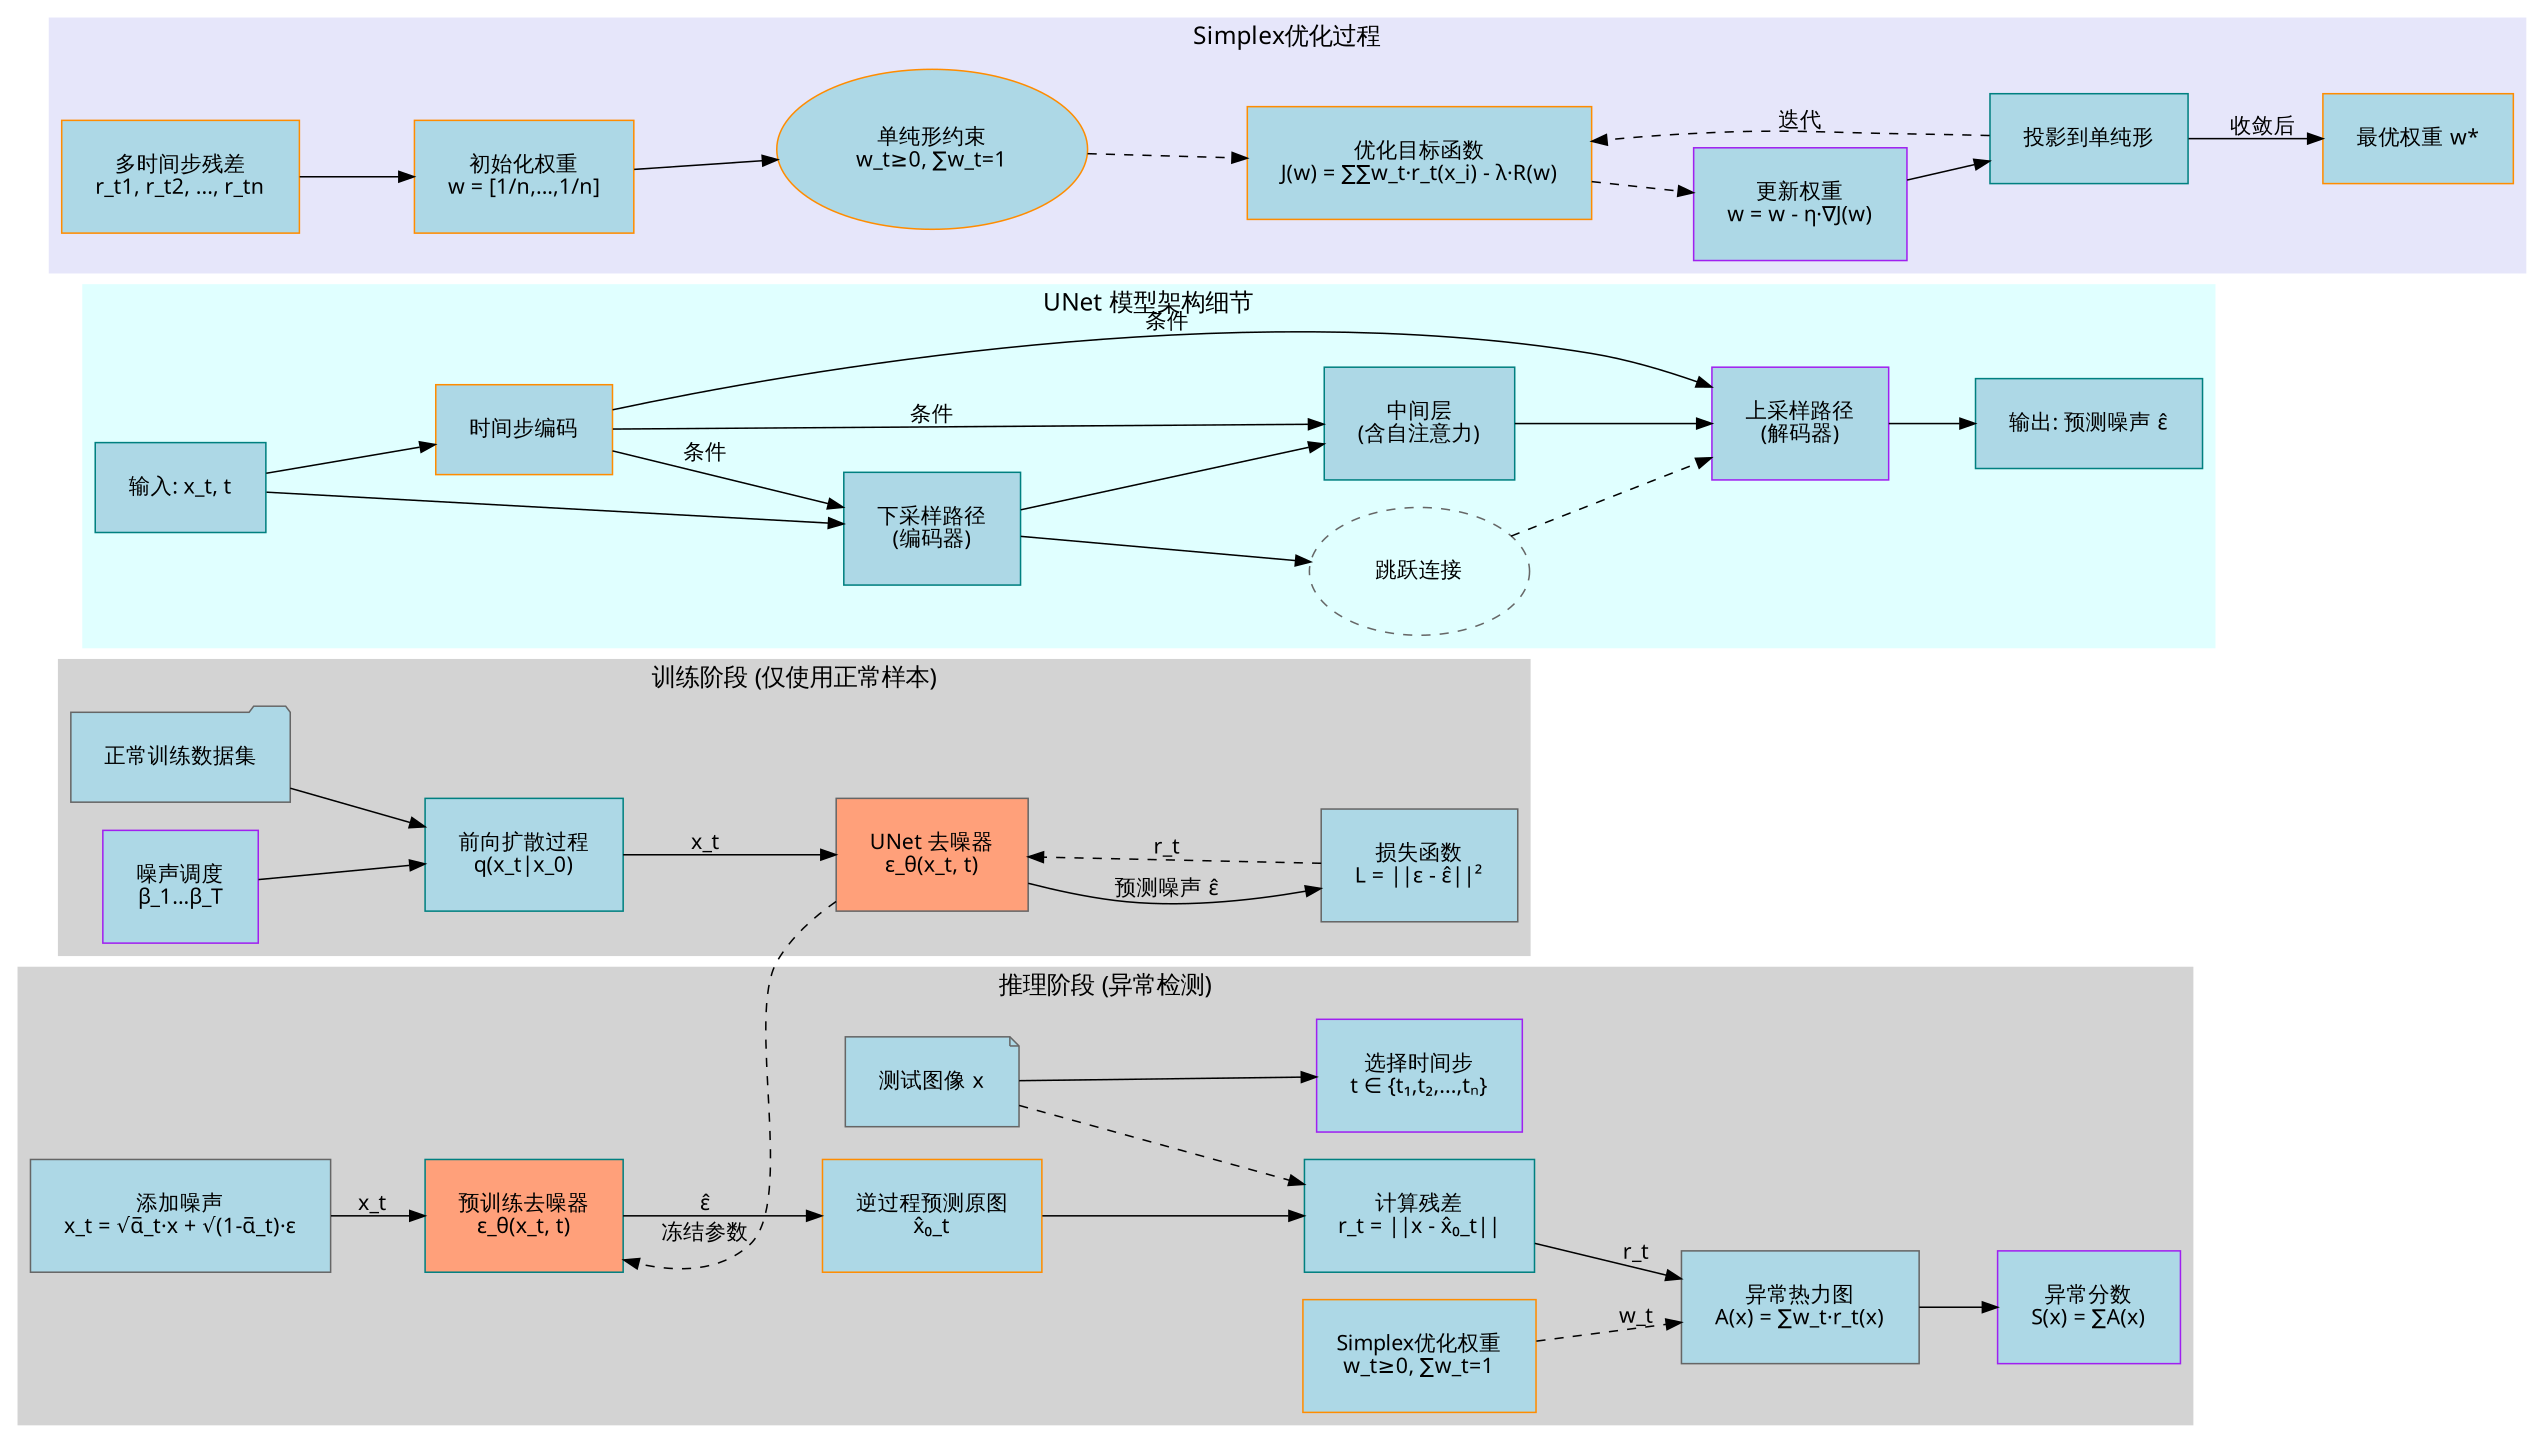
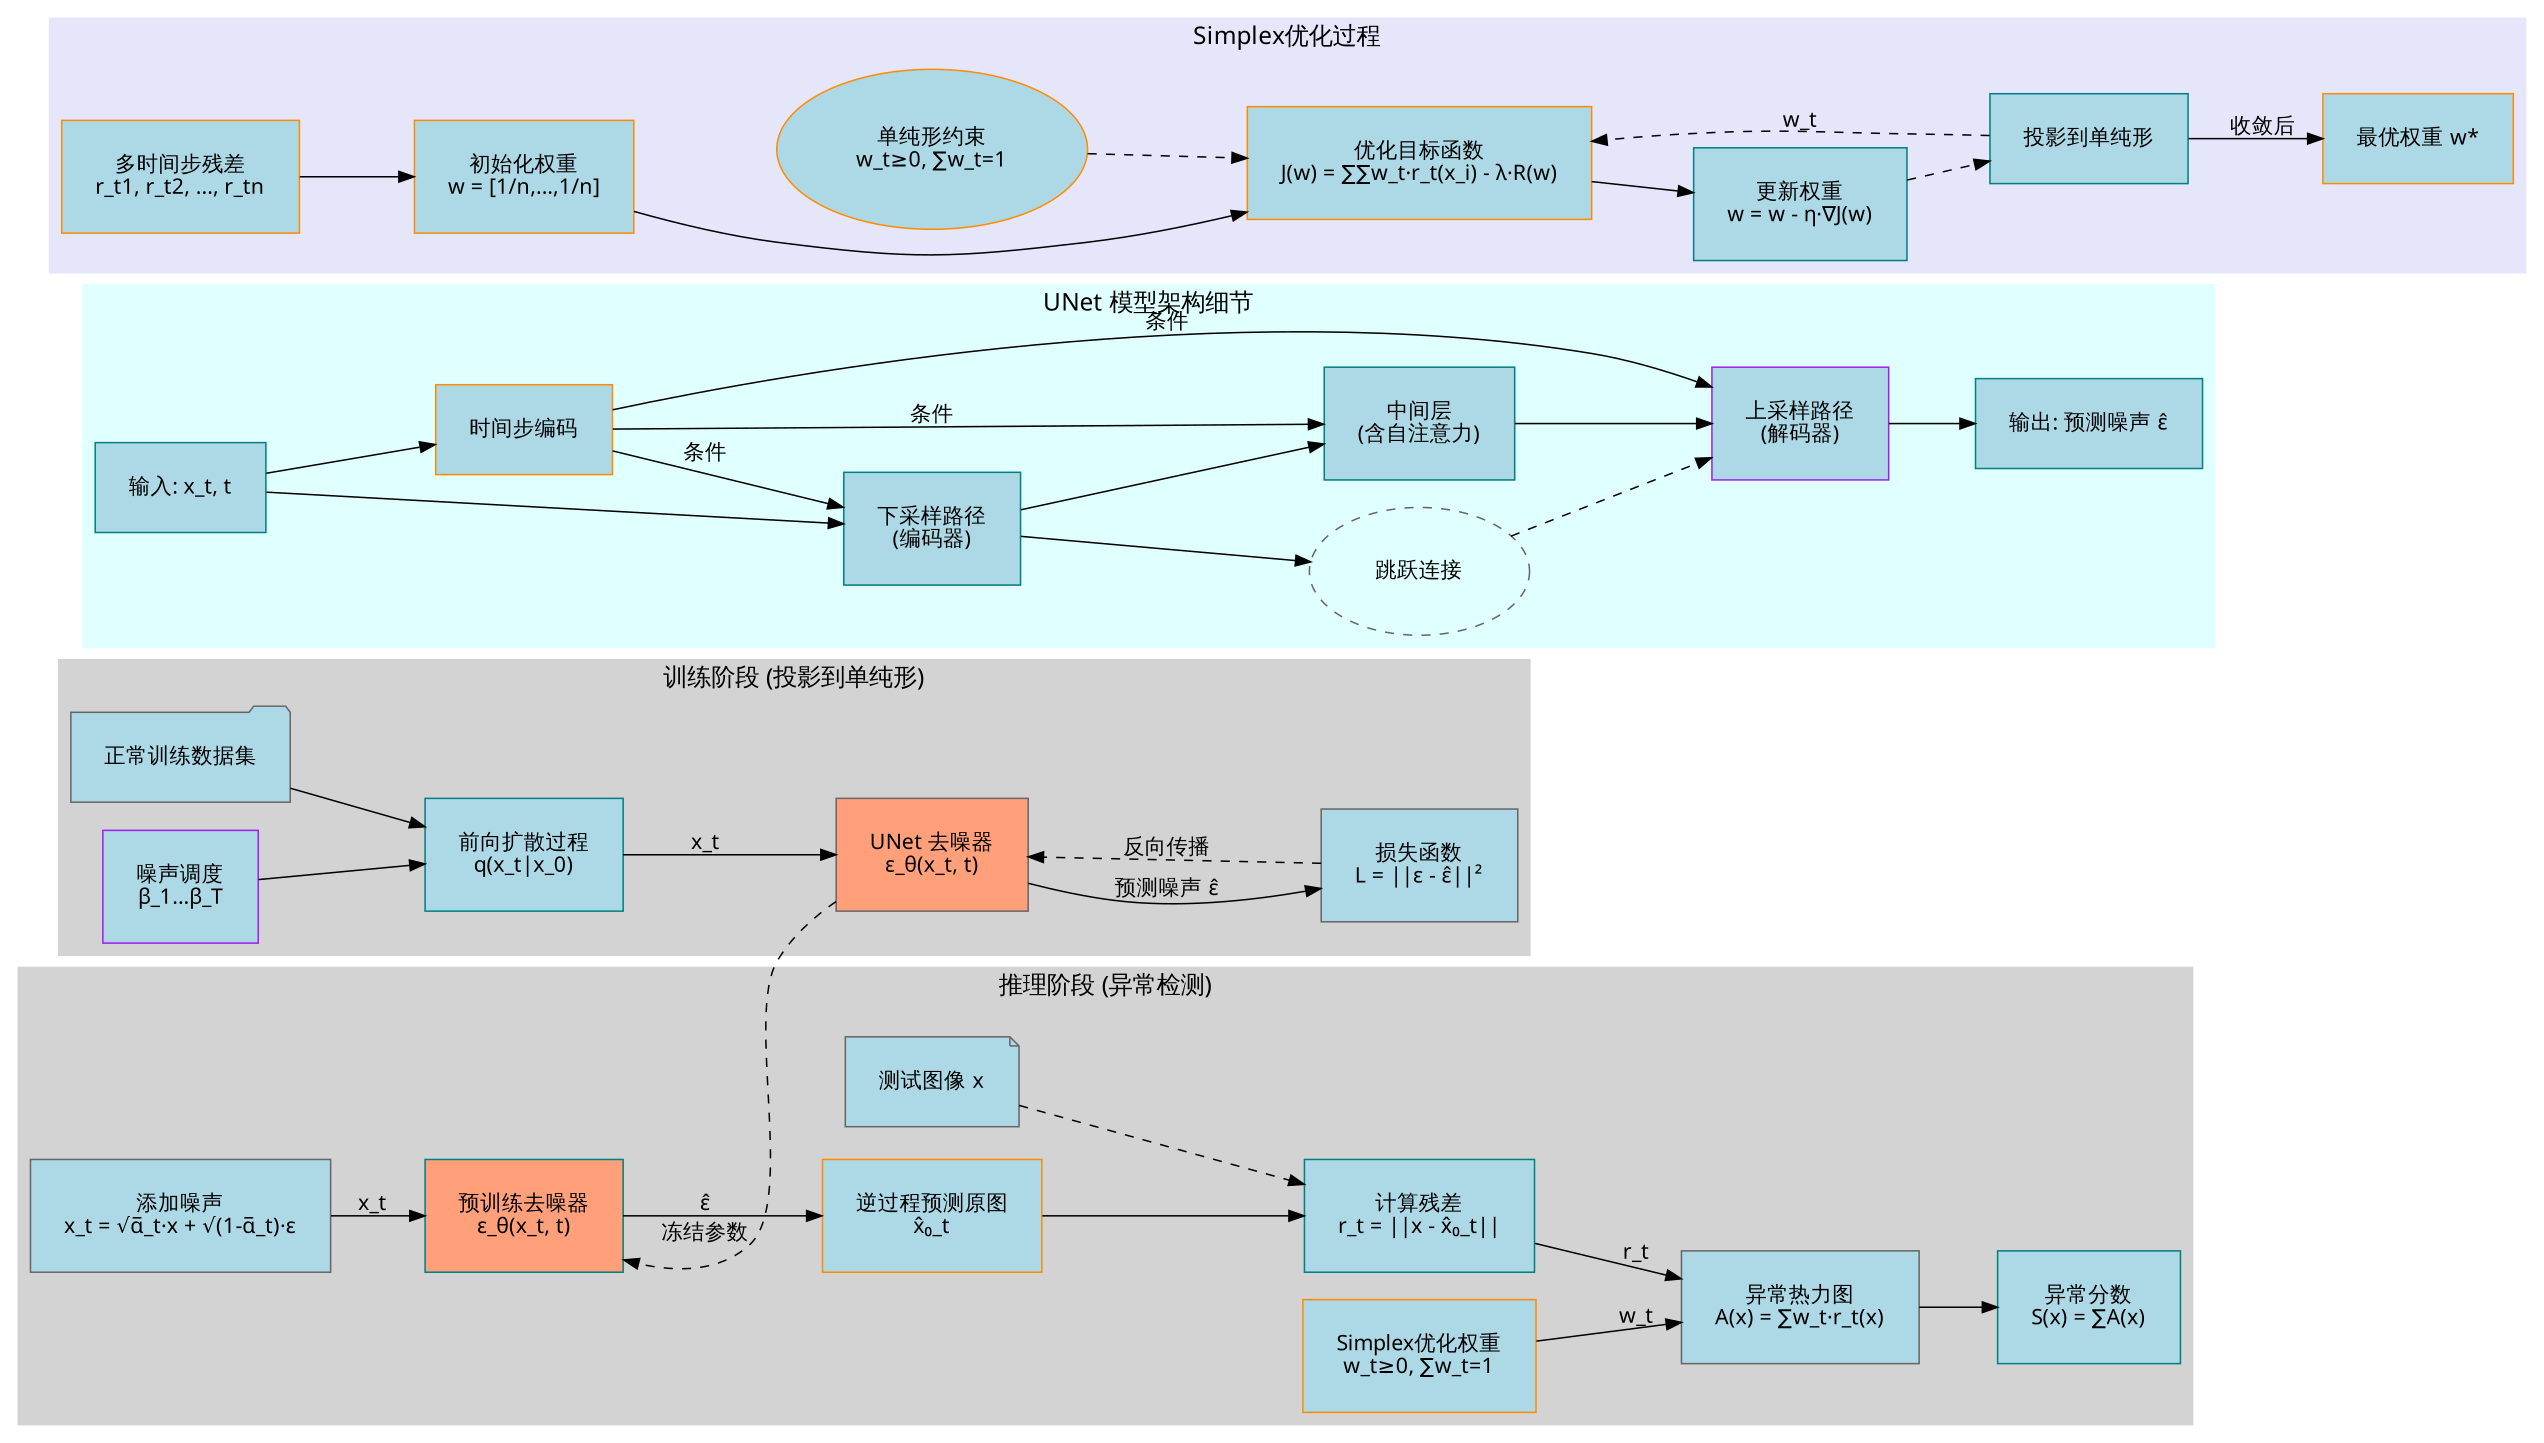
(1800, 121) -> (1800, 121)
(698, 165) -> (932, 255)
(1941, 172) -> (1941, 172)
(1635, 186) -> (1635, 186)
(1800, 204) -> (1800, 204)
(794, 680) -> (794, 680)
(1167, 848) -> (1167, 848)
(1419, 1076) -> none
(2089, 1307) -> (2089, 1307)
(1601, 1333) -> (1601, 1333)
